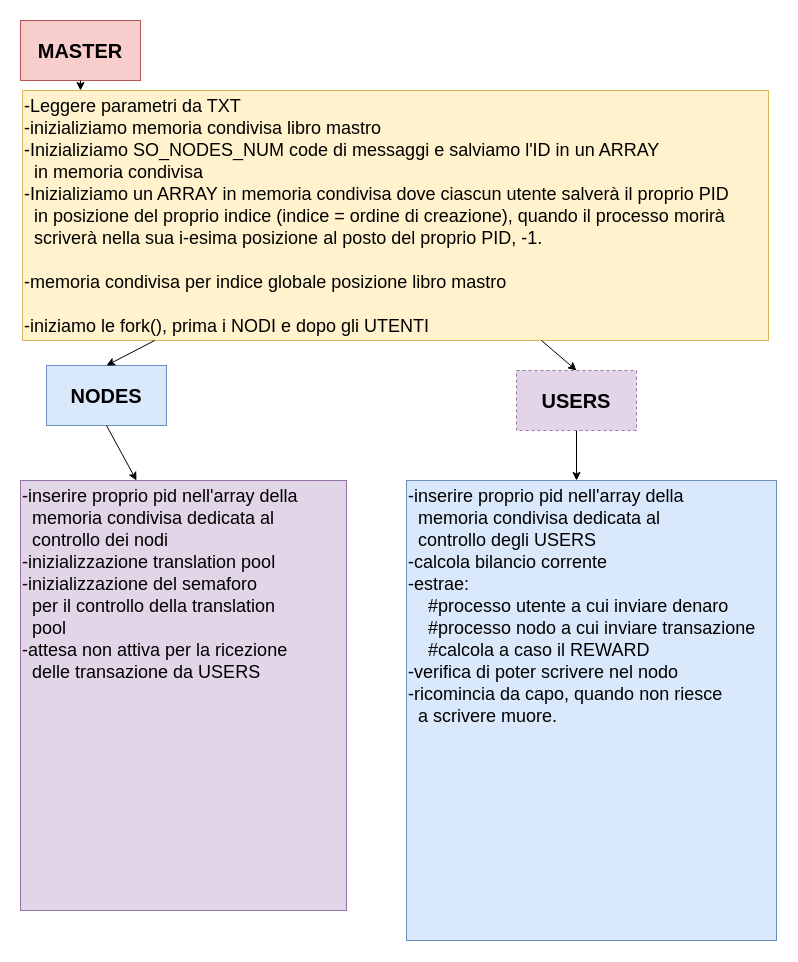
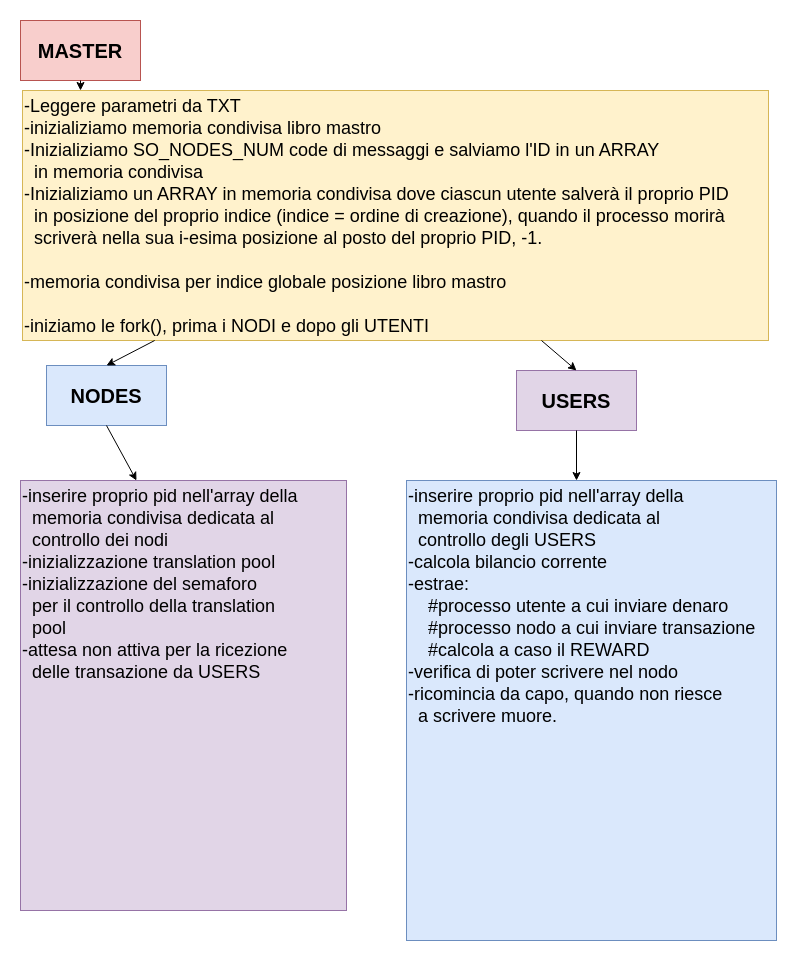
(577, 401) -> (577, 401)
